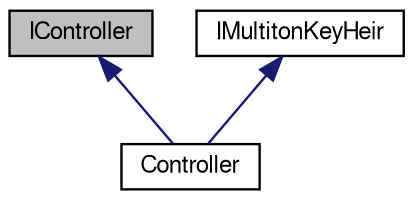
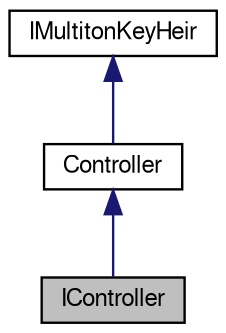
(144, 109) -> (113, 246)
